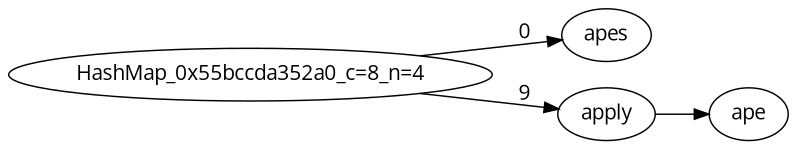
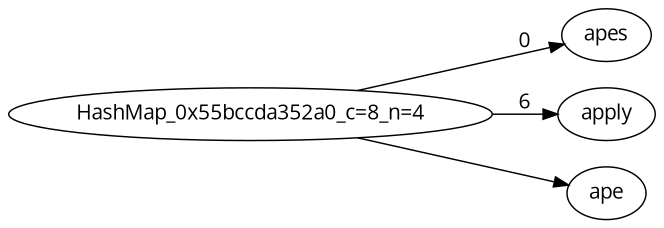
(525, 94) -> (525, 103)
(675, 114) -> (456, 160)
